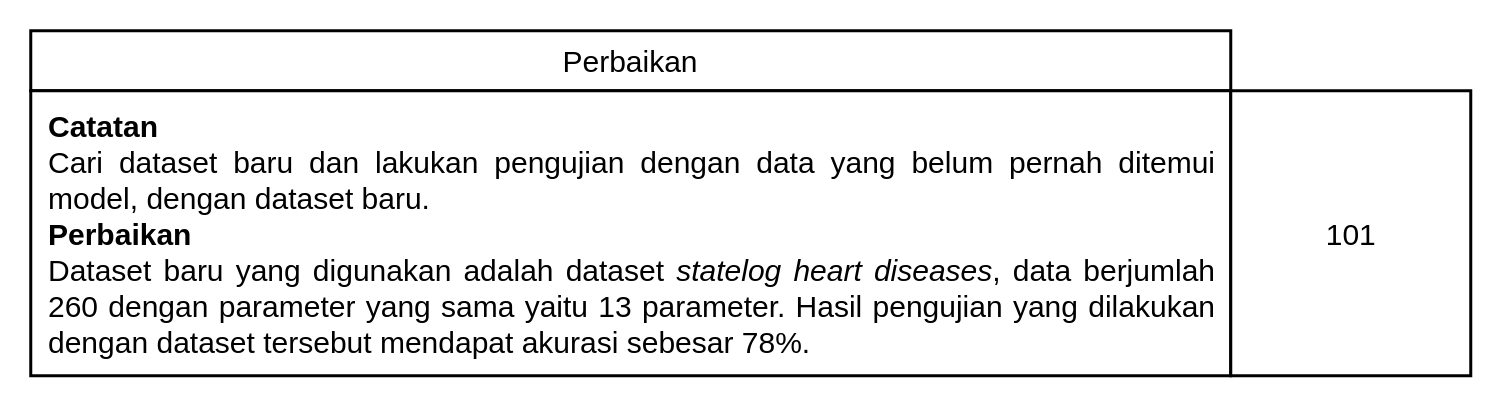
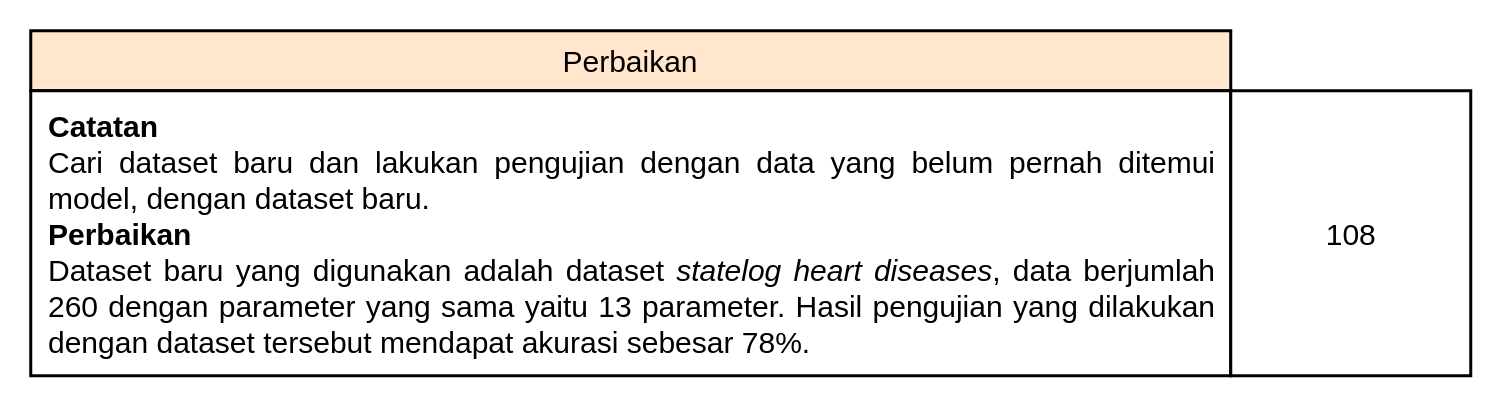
(631, 61) -> (631, 61)
(1352, 233) -> (1352, 233)
